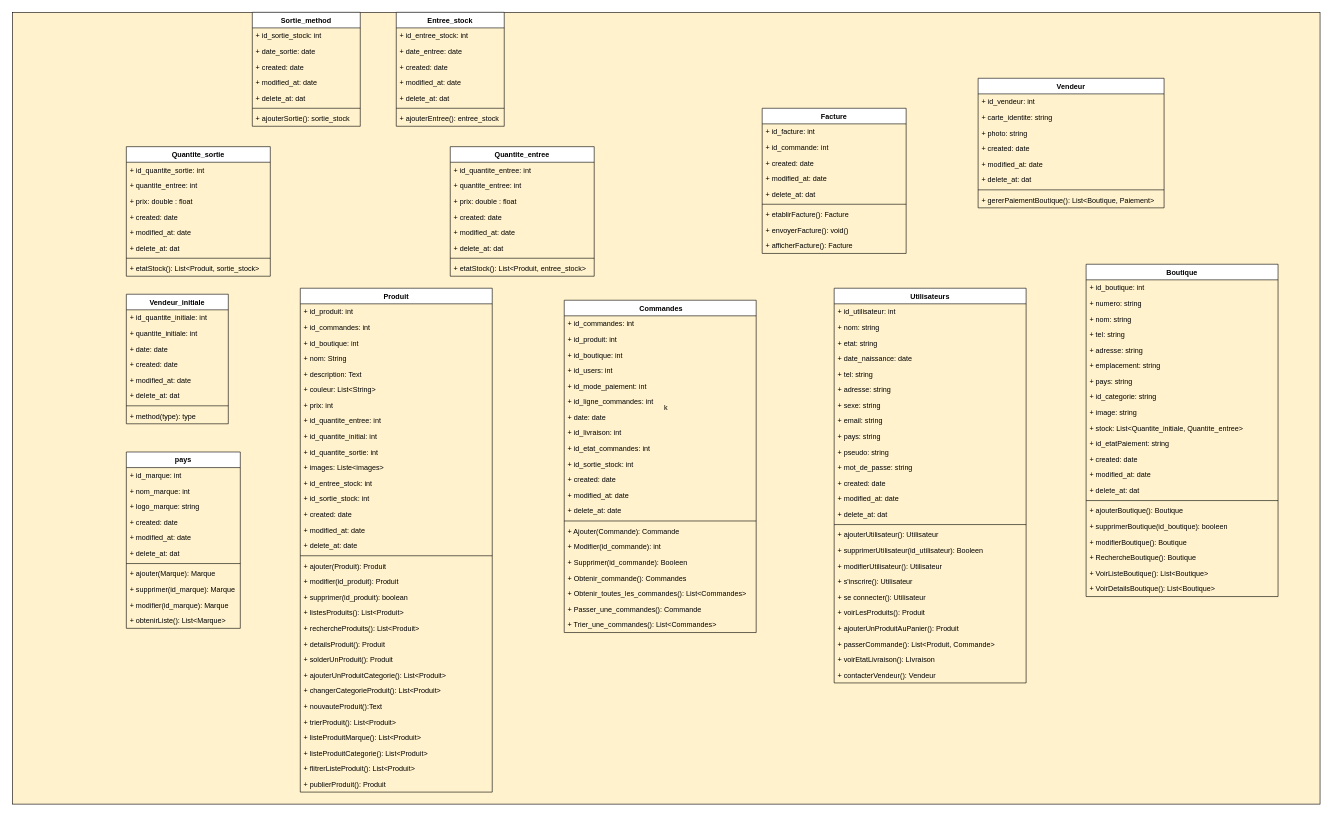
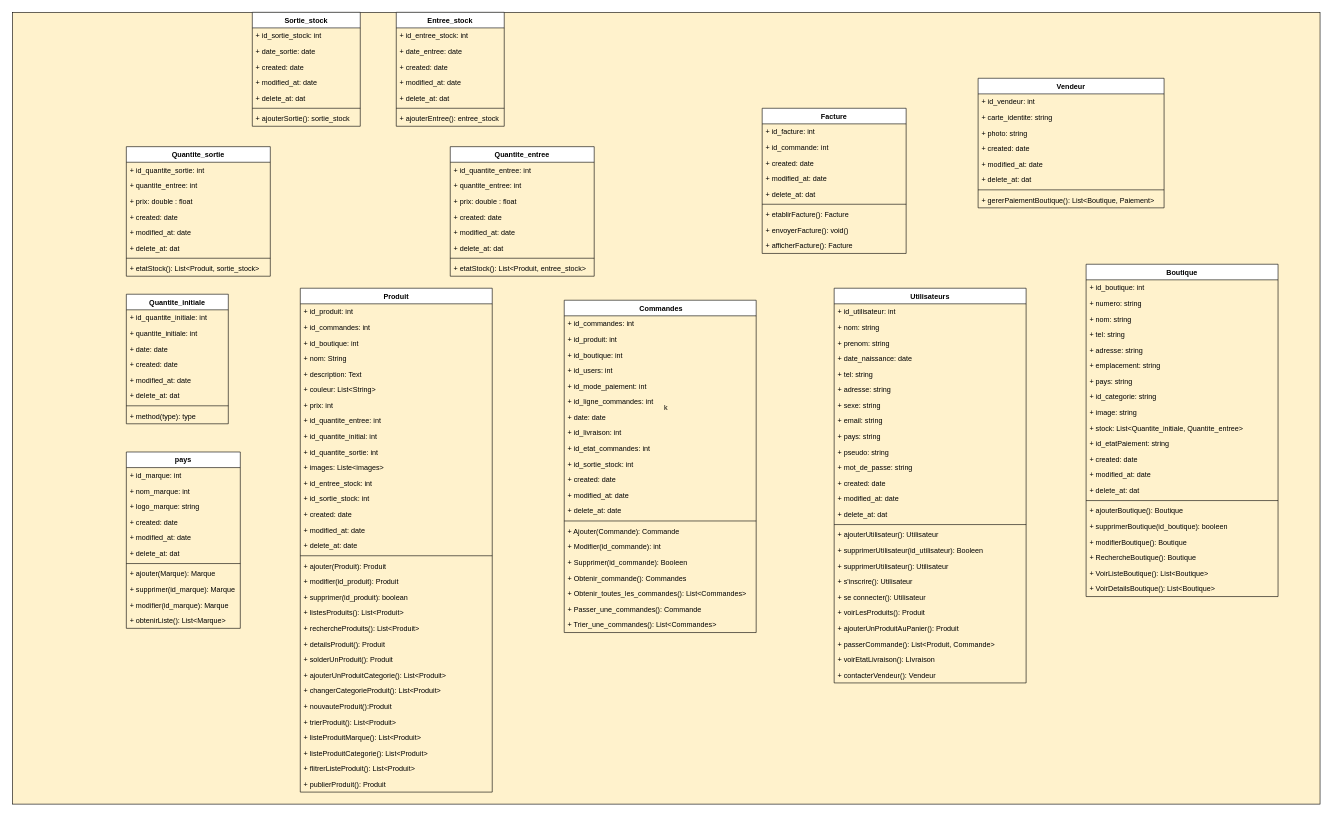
(306, 20) -> (306, 20)
(177, 302) -> (177, 302)
(862, 343) -> (866, 343)
(900, 566) -> (903, 566)
(349, 707) -> (354, 707)
